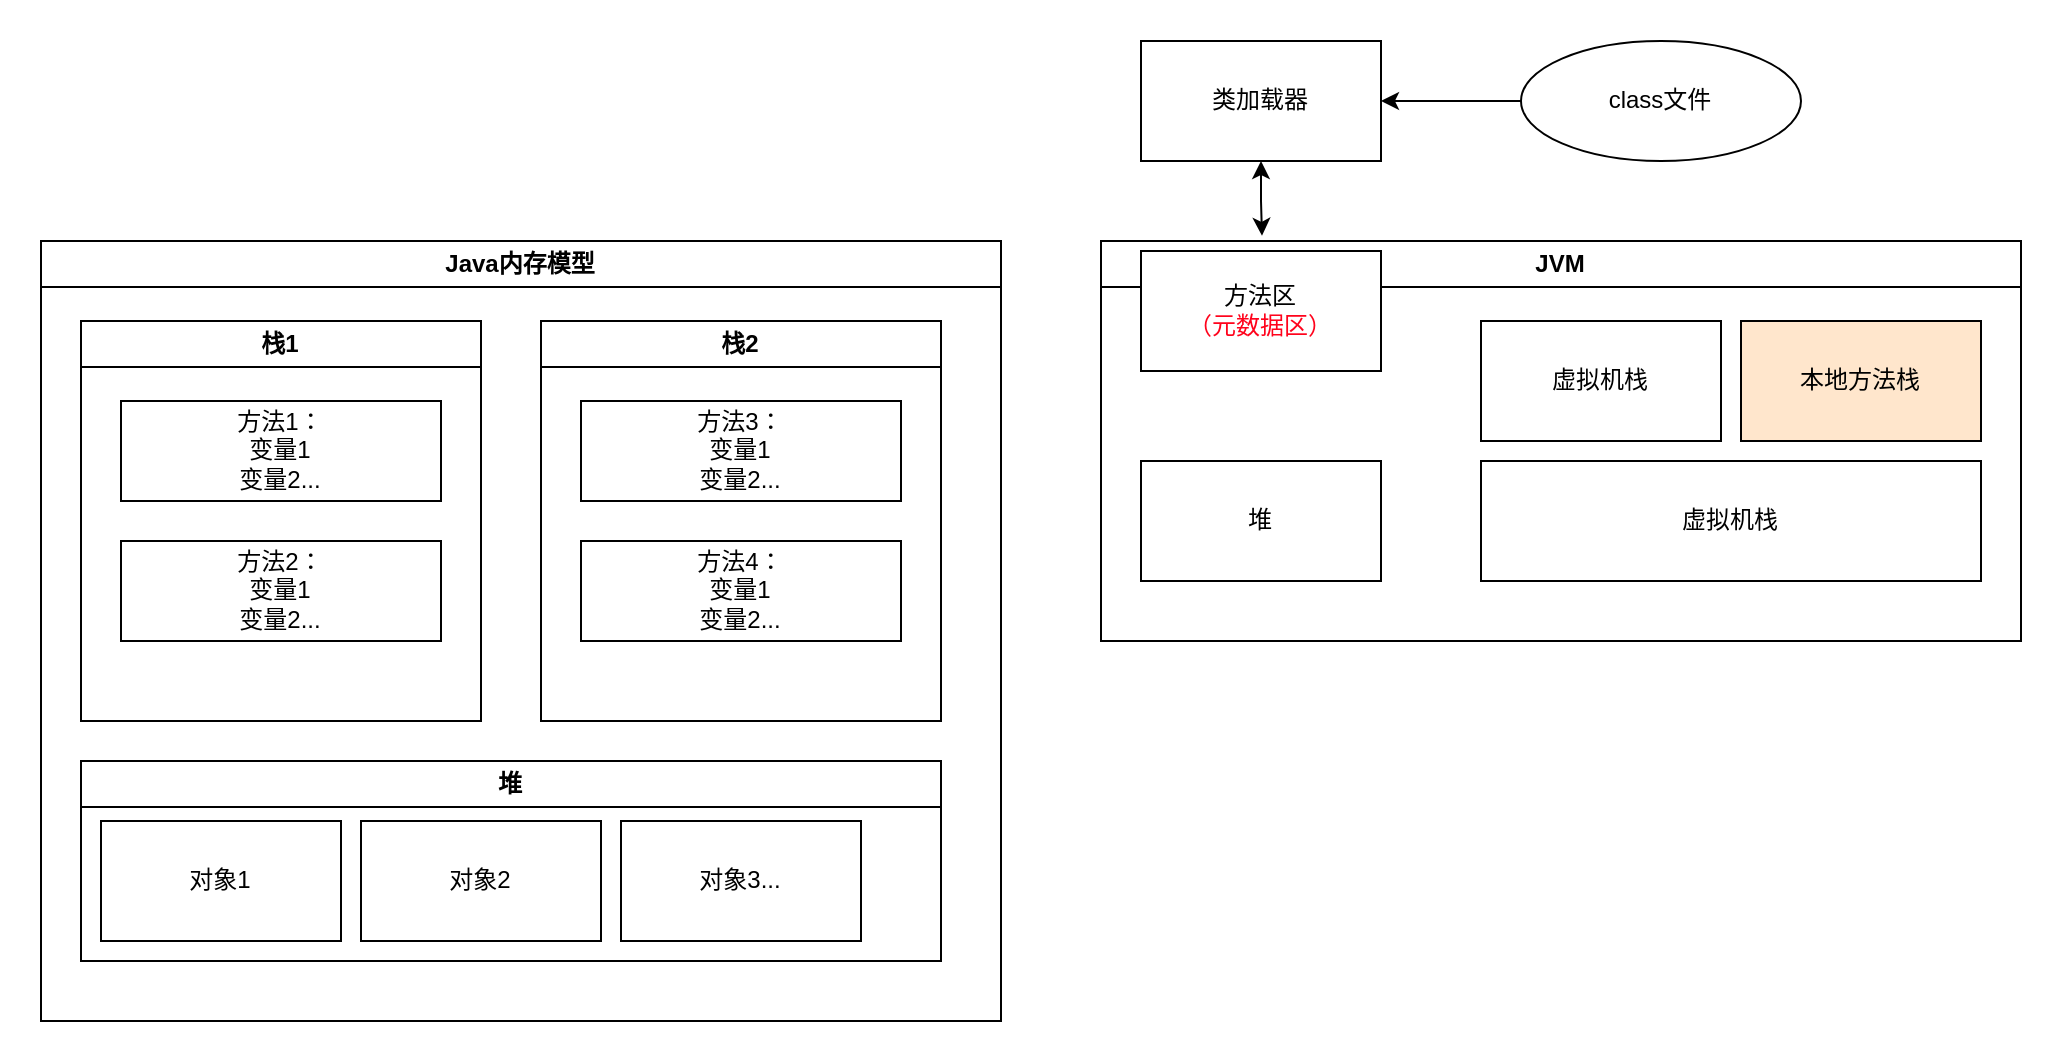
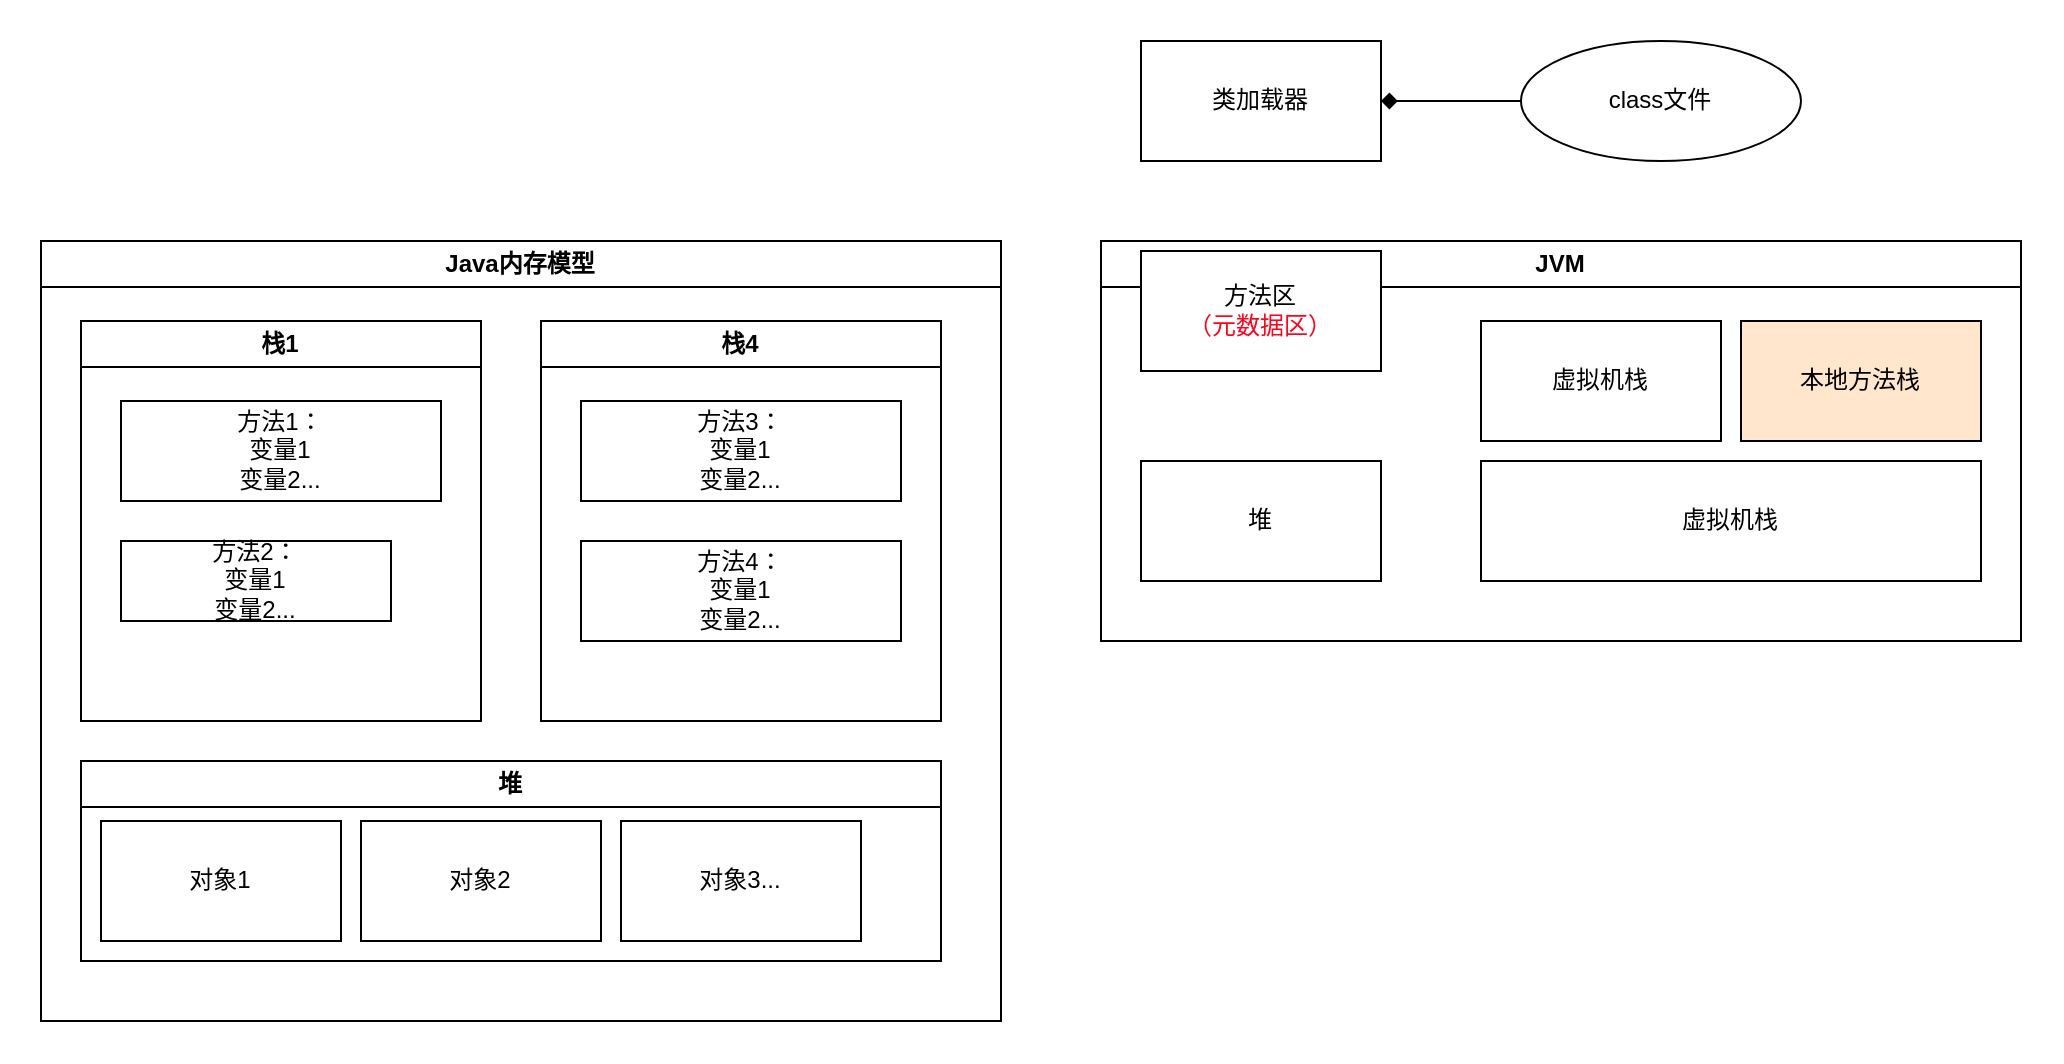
(1396, 101) -> (1397, 101)
(1261, 198) -> none
(741, 345) -> (741, 345)
(281, 591) -> (256, 581)
